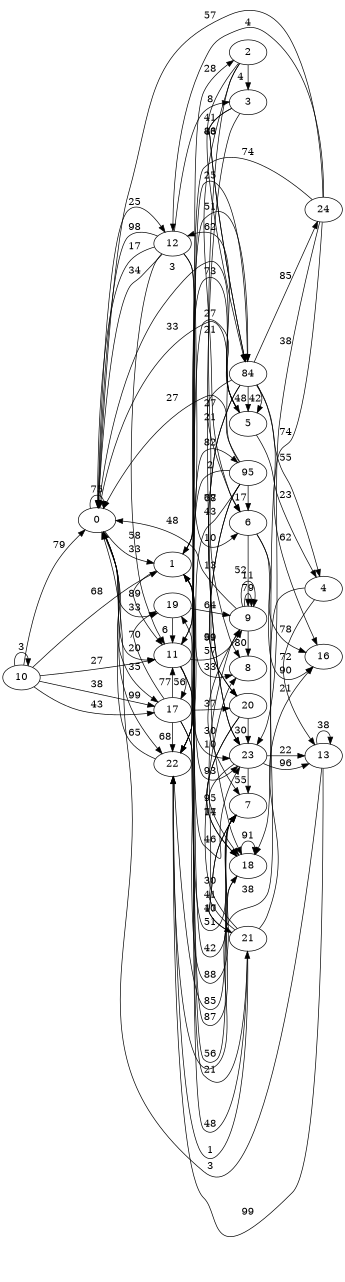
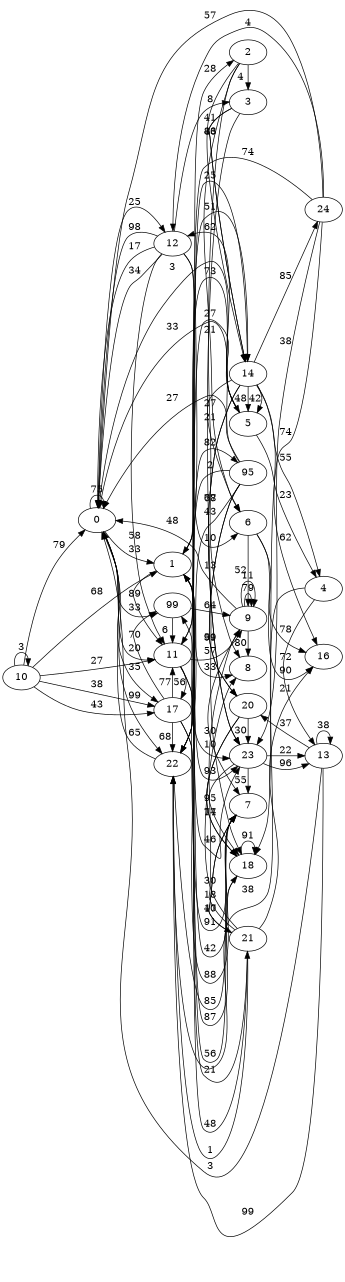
(248, 374) -> (248, 374)
(248, 494) -> none
(173, 605) -> (173, 605)
(204, 710) -> (288, 734)
(210, 895) -> (210, 895)
(210, 922) -> (210, 922)
